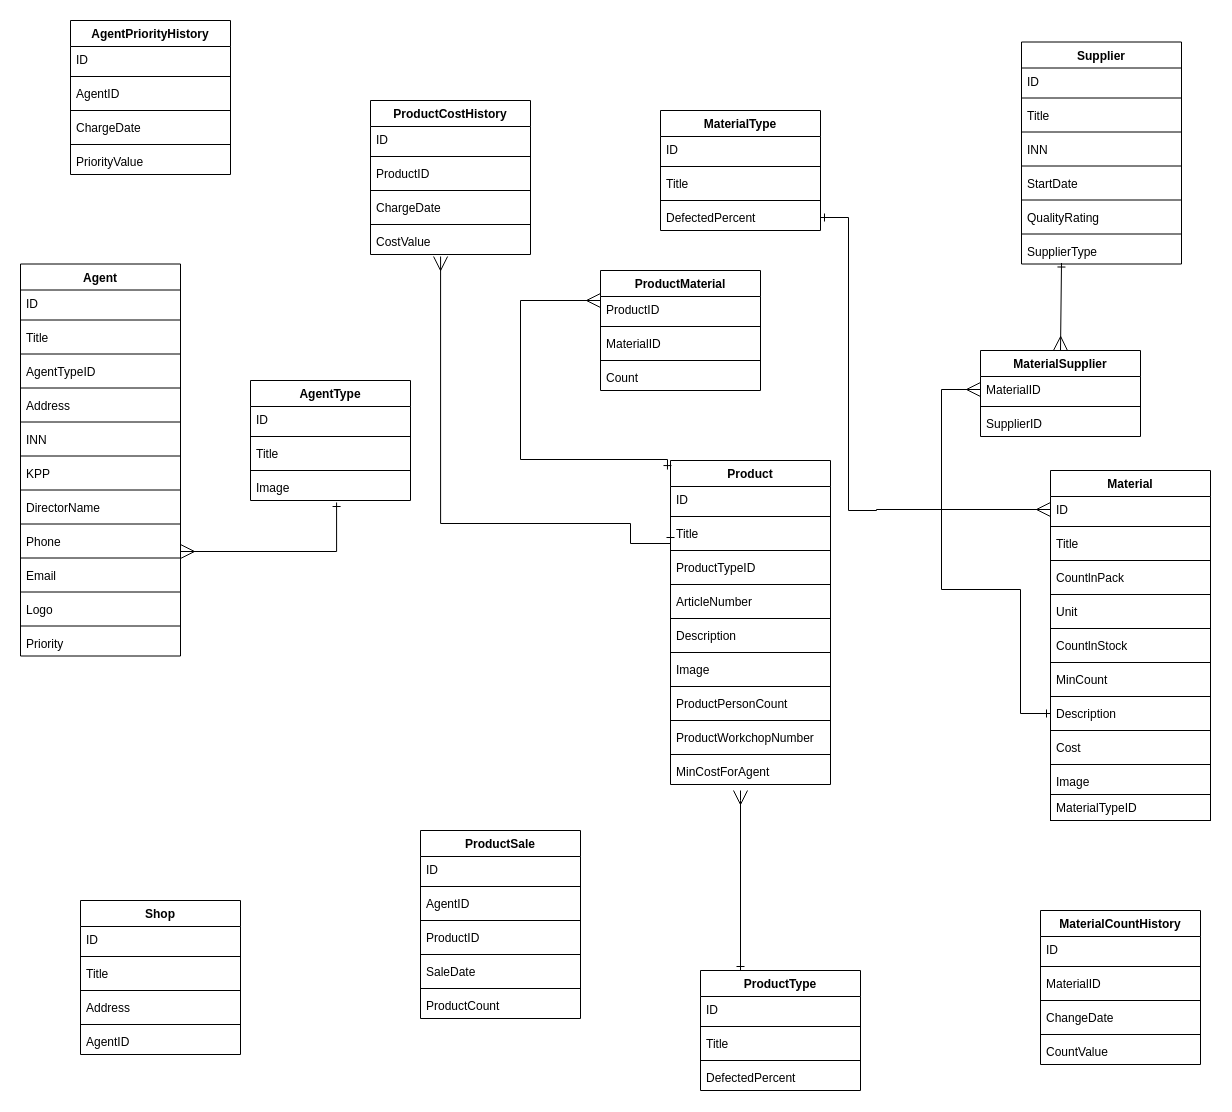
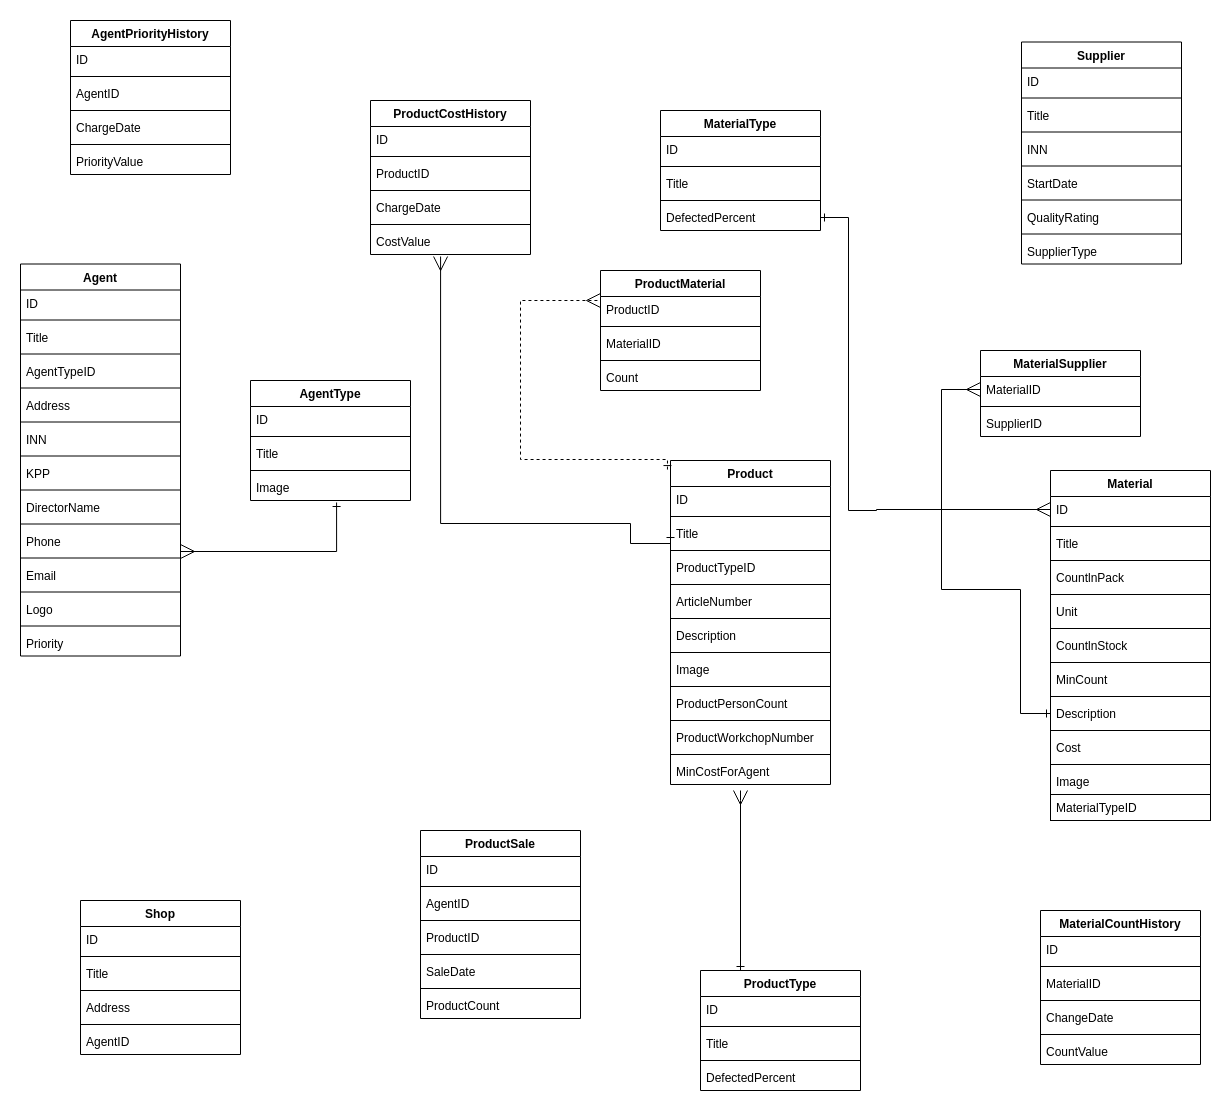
(1061, 308) -> none
(521, 419) -> (521, 419)
